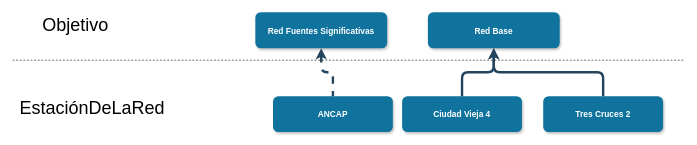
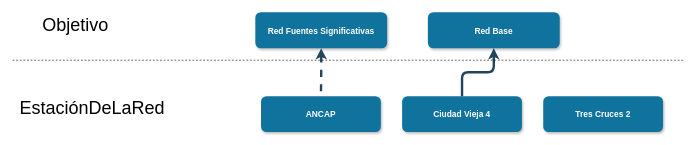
(559, 72) -> none
(333, 114) -> (321, 114)
